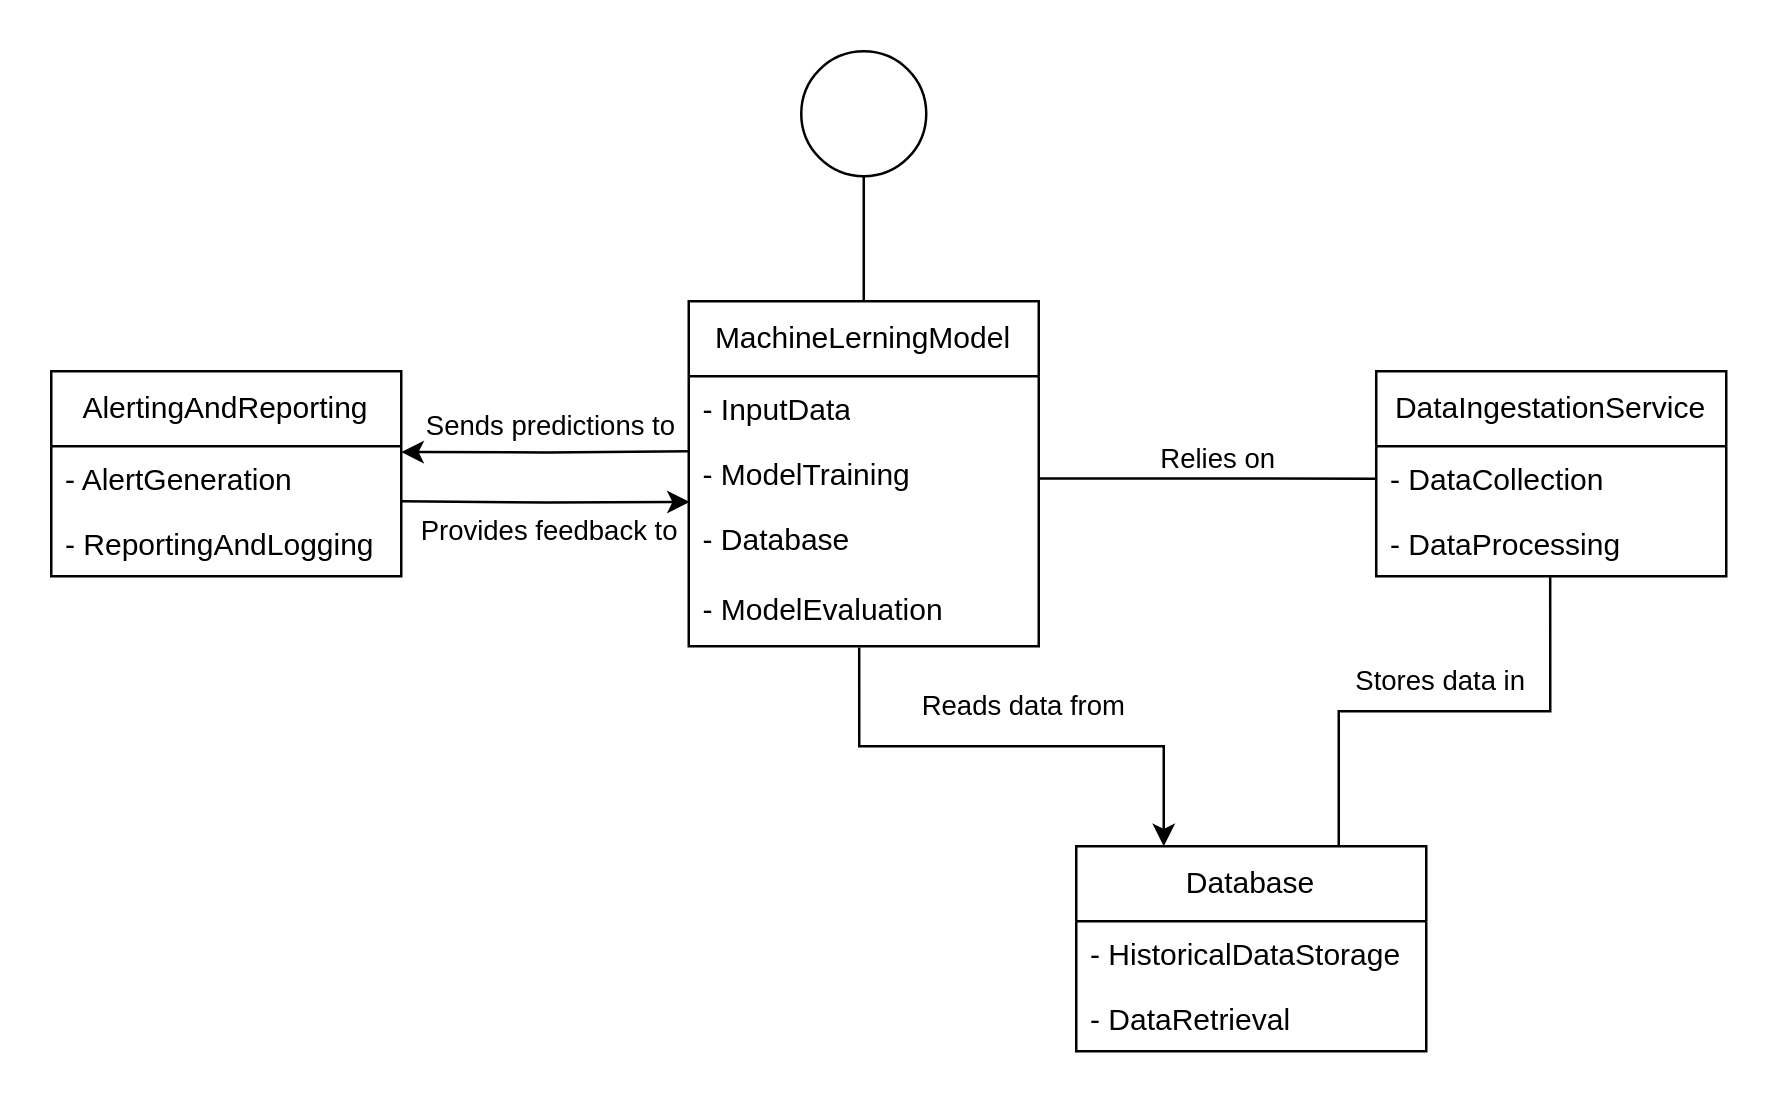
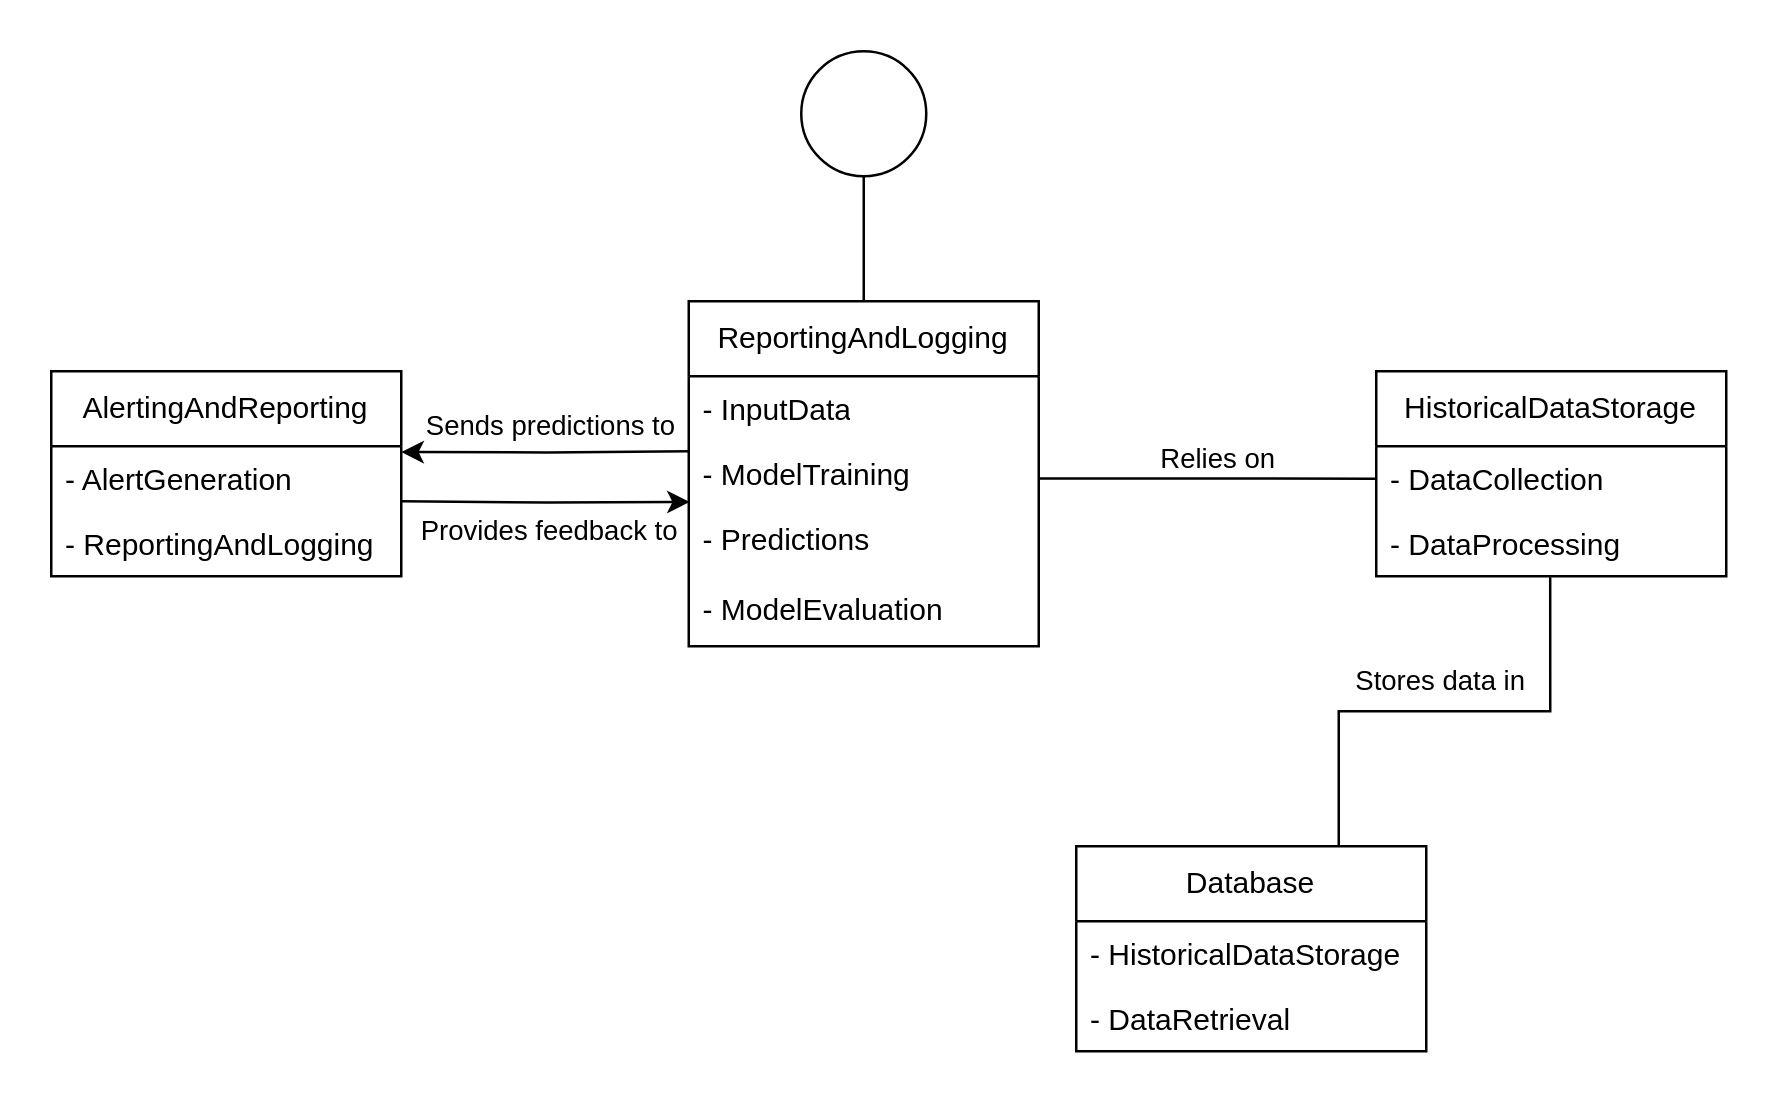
(864, 339) -> (864, 339)
(1551, 409) -> (1551, 409)
(784, 542) -> (801, 542)
(1004, 746) -> none
